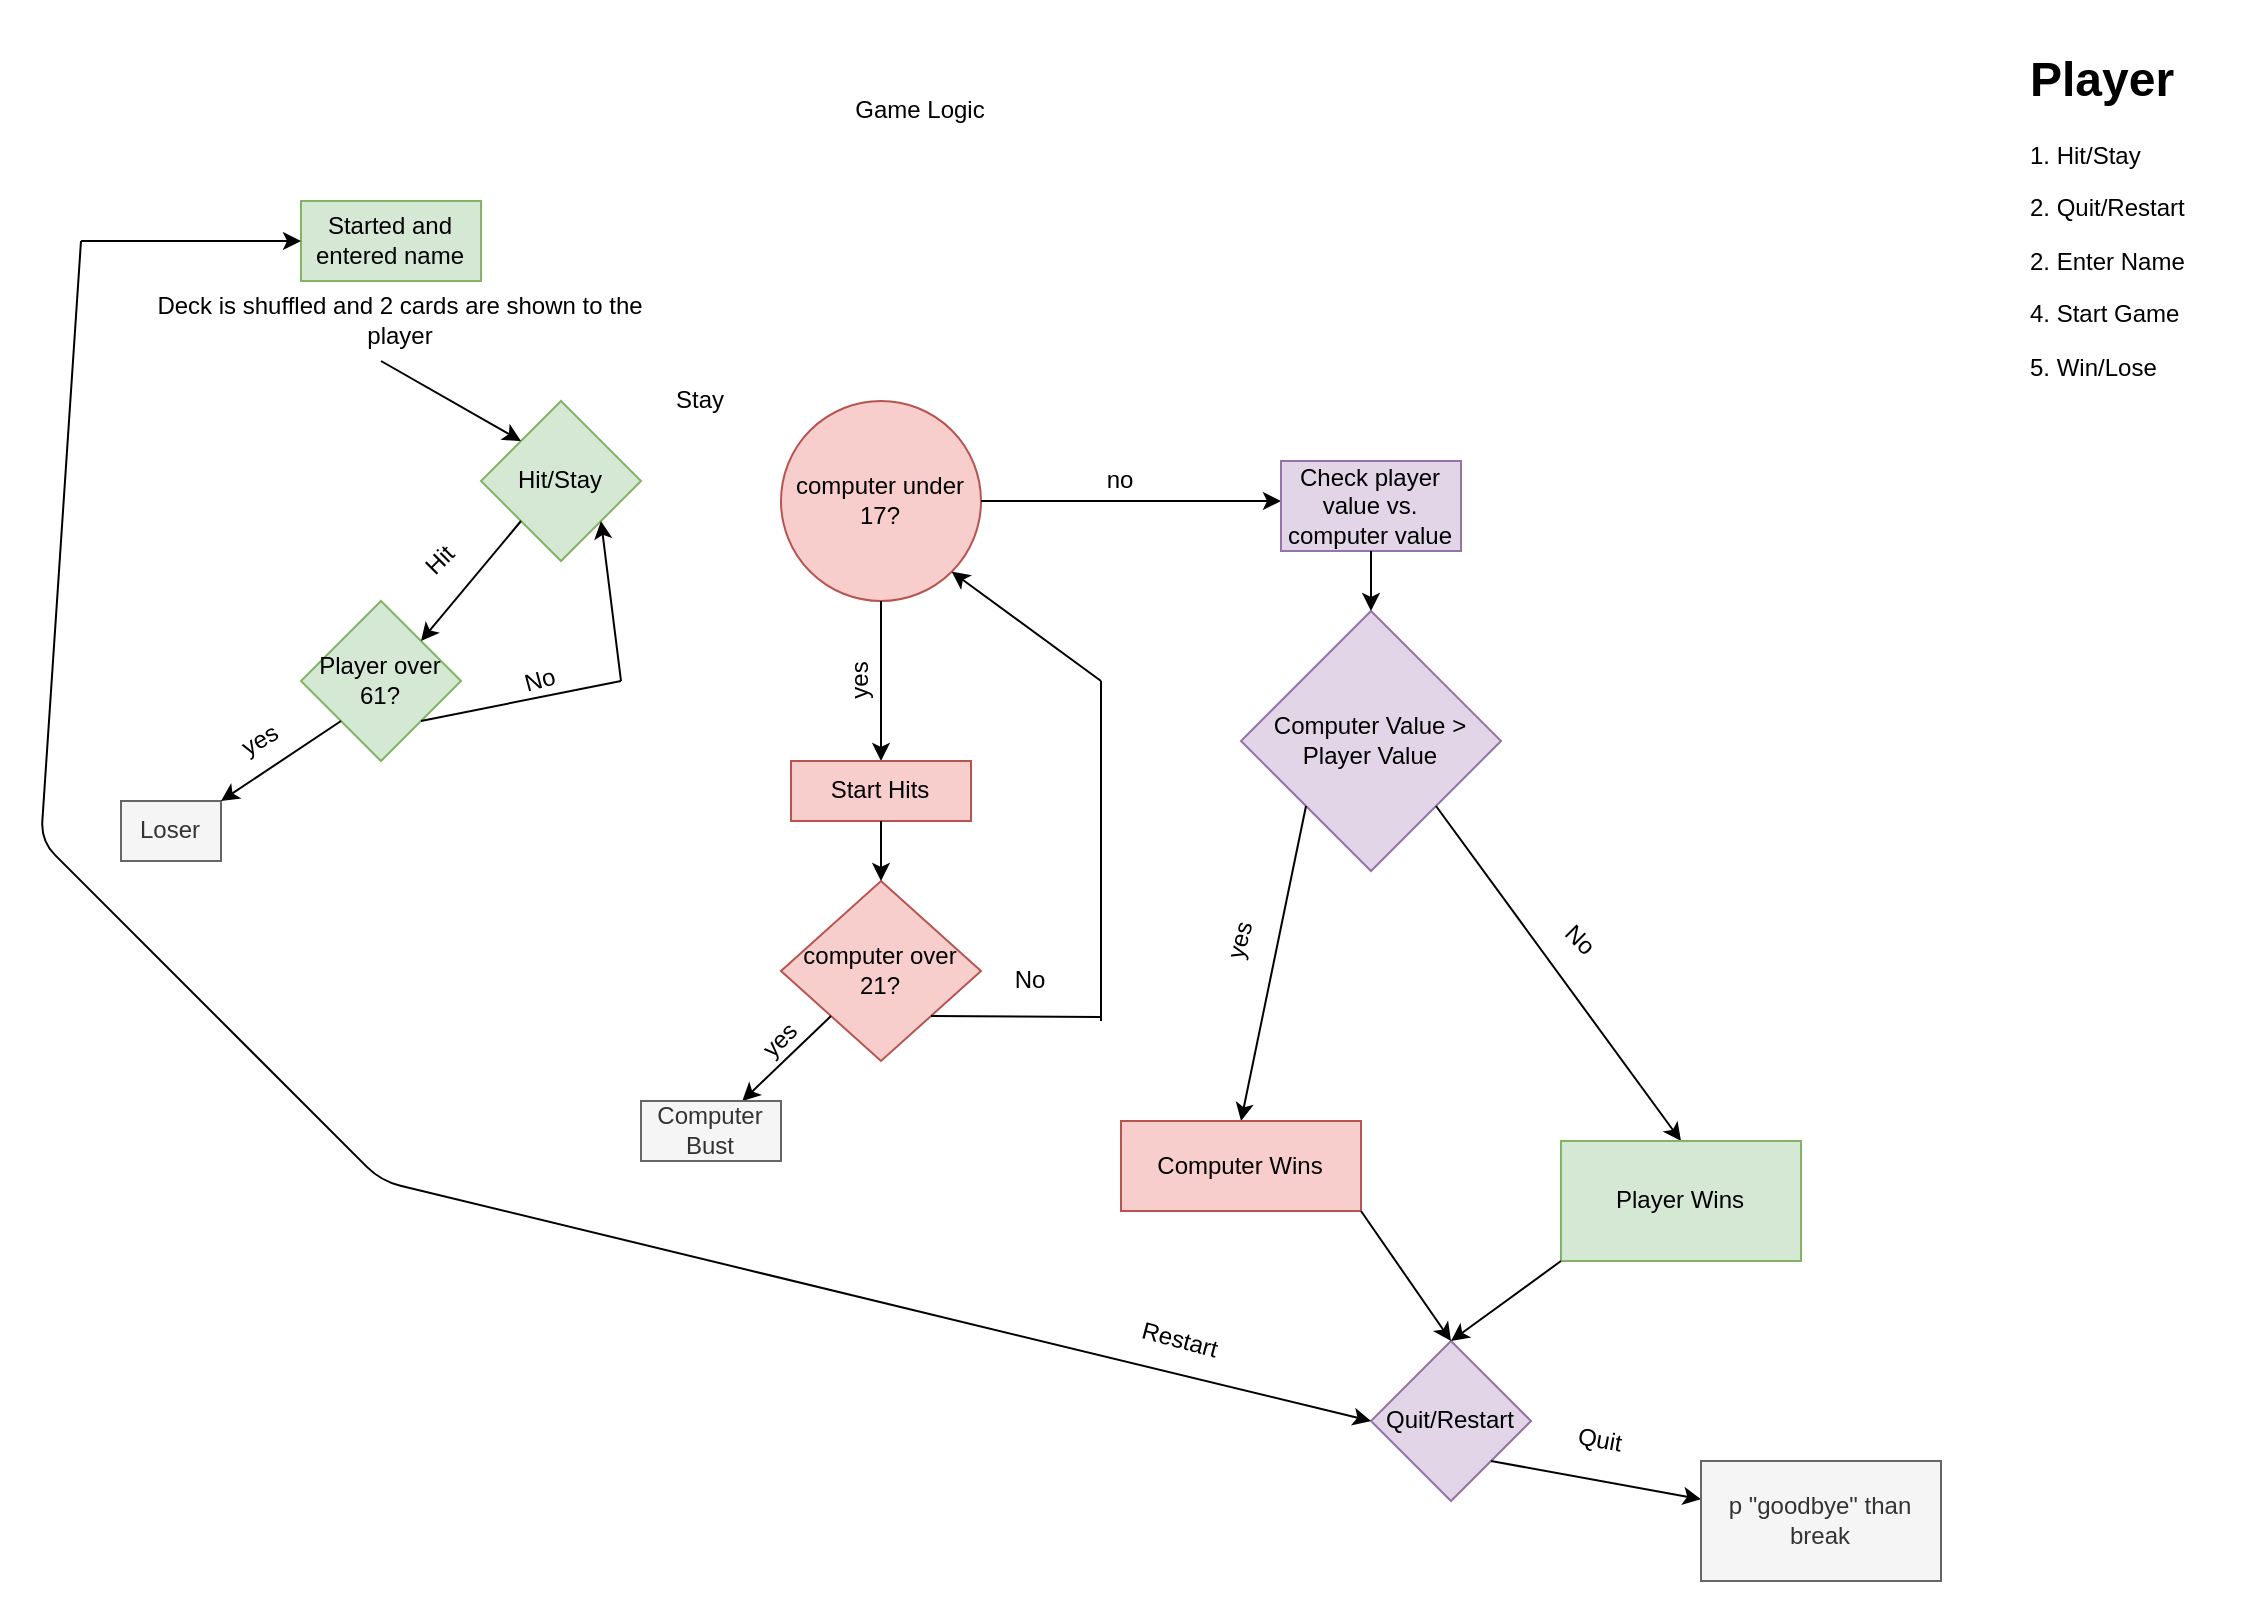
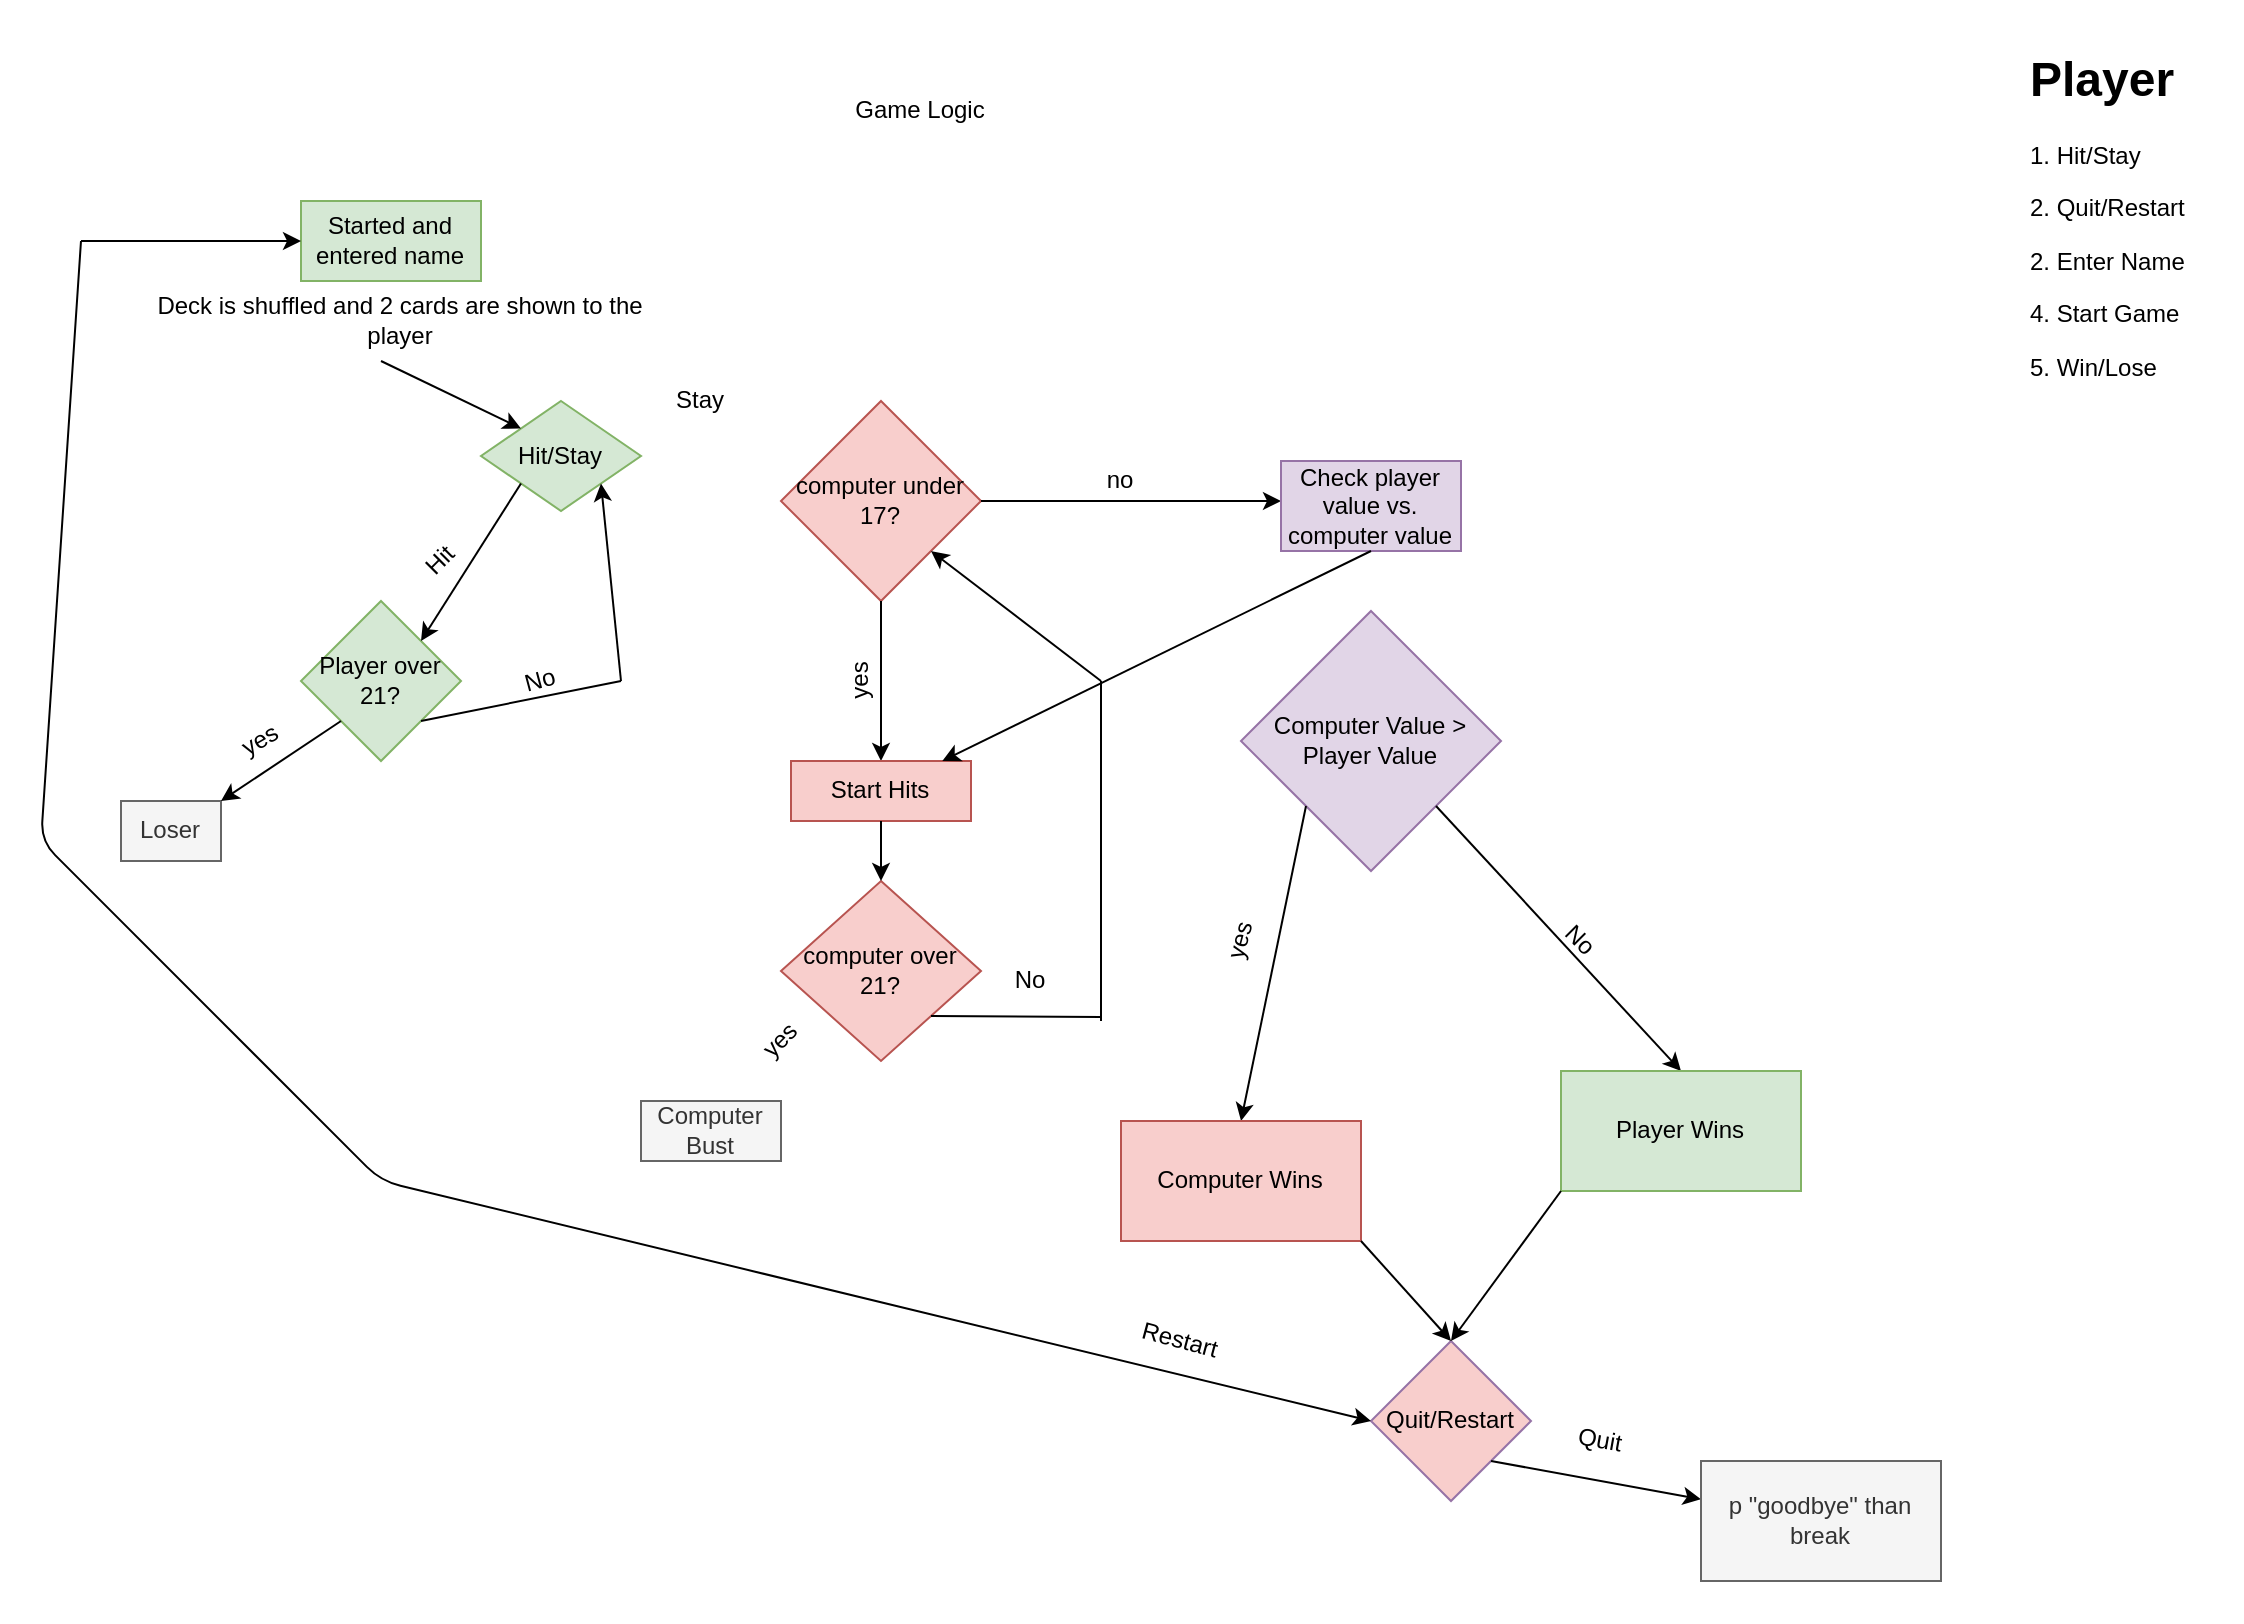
(561, 481) -> (561, 456)
(881, 501) -> (881, 501)
(1371, 574) -> (1238, 616)
(381, 681) -> (381, 681)
(791, 1054) -> none
(1241, 1166) -> (1241, 1181)
(1681, 1201) -> (1681, 1131)
(1451, 1421) -> (1451, 1421)
